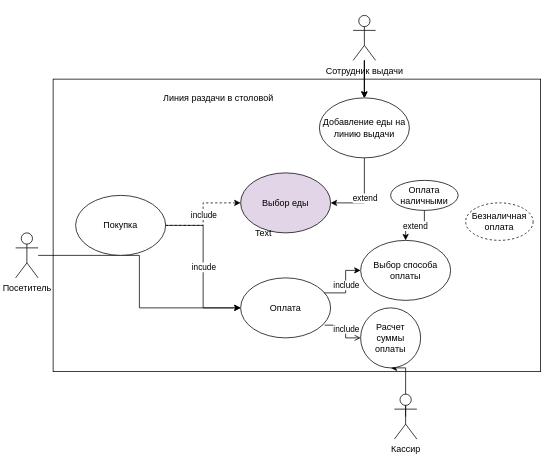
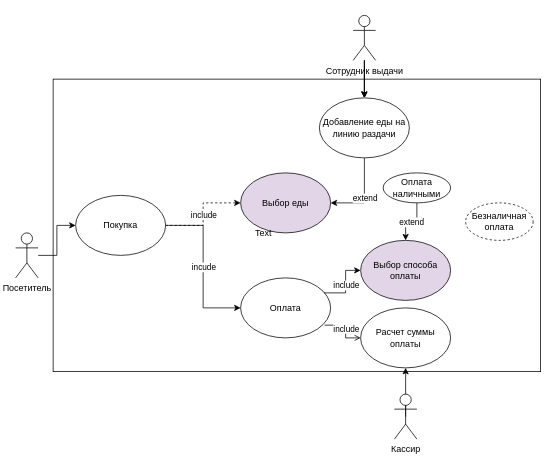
(218, 98) -> none
(364, 128) -> (364, 128)
(424, 195) -> (417, 188)
(405, 270) -> (405, 270)
(139, 305) -> (62, 225)
(390, 338) -> (405, 338)
